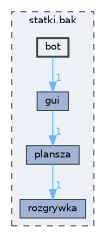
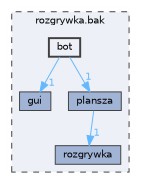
(53, 21) -> (70, 21)
(53, 123) -> (77, 70)
